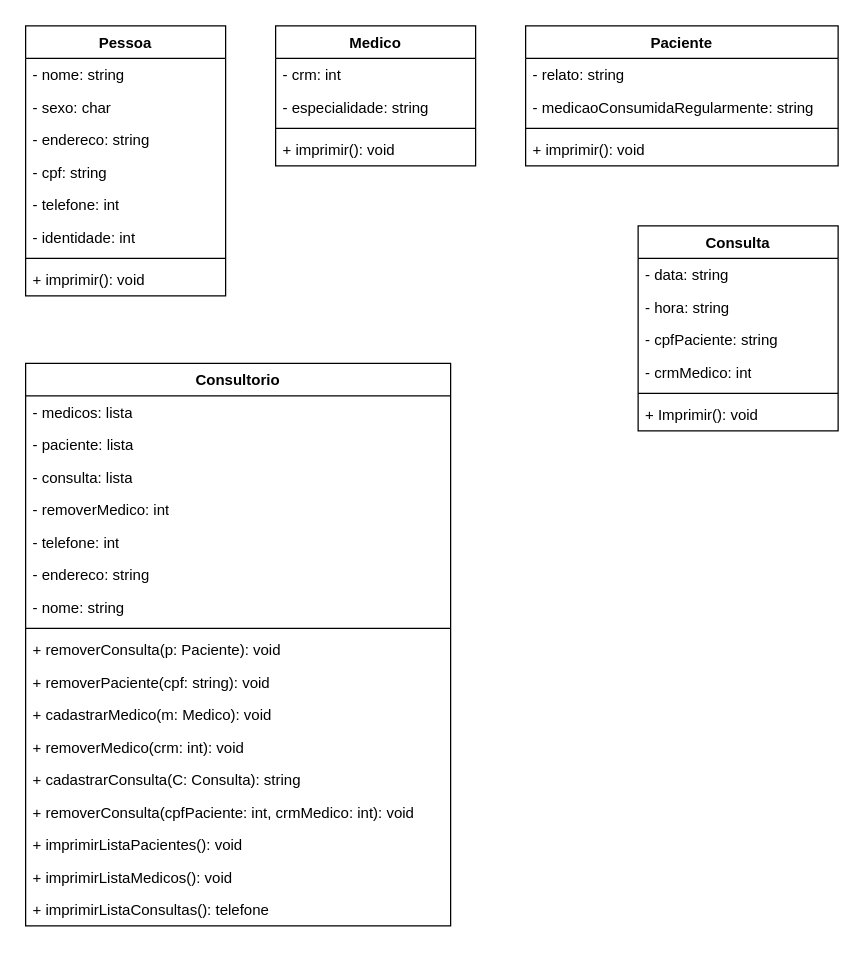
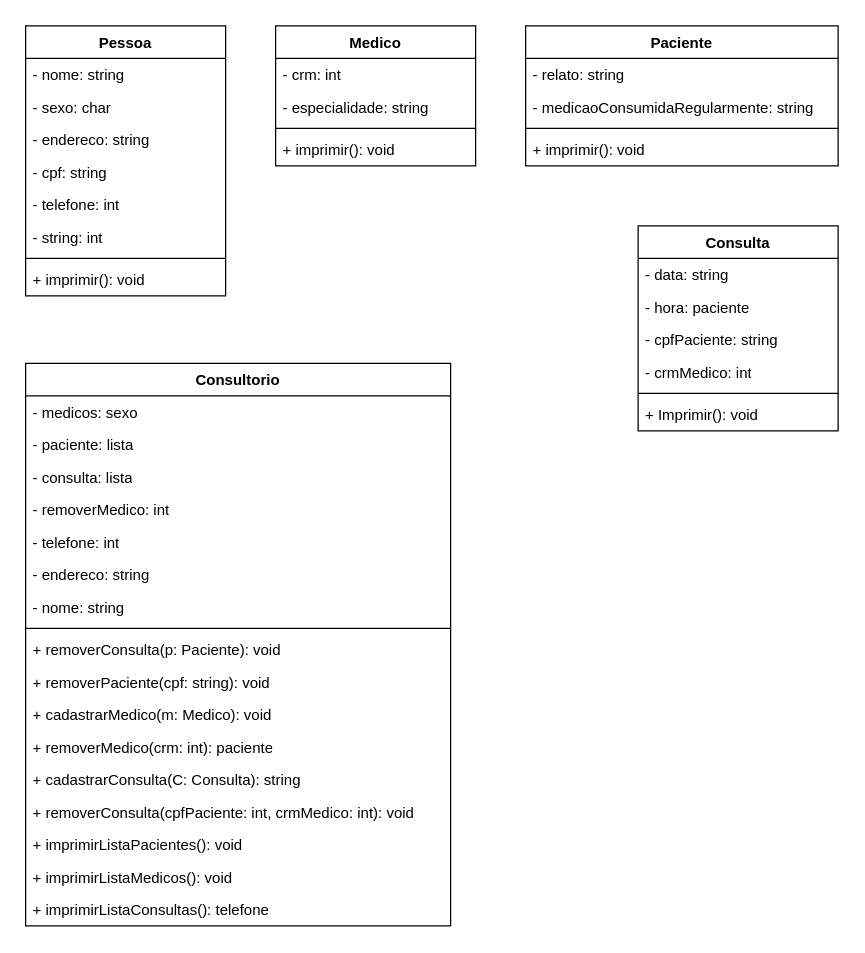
(93, 238) -> (78, 238)
(697, 308) -> (705, 308)
(89, 413) -> (88, 413)
(148, 748) -> (165, 748)
